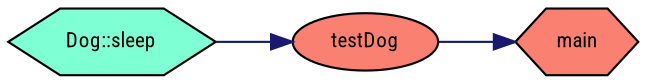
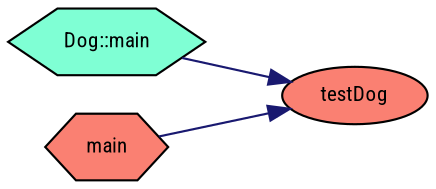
(112, 42) -> (107, 42)
(466, 42) -> (214, 125)
